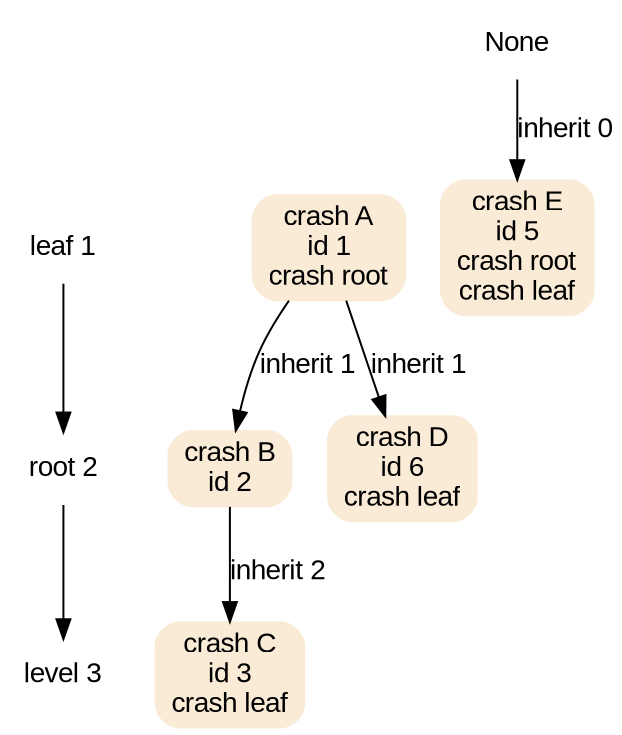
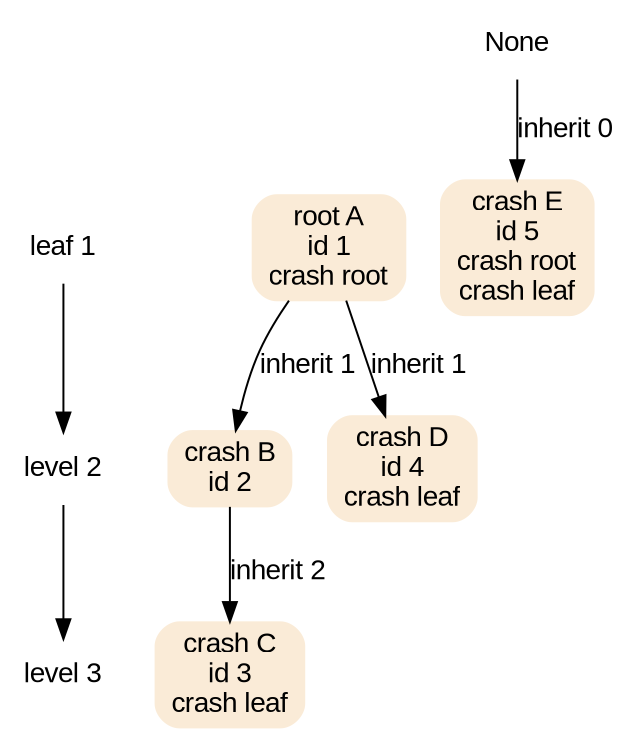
(329, 248) -> (329, 248)
(63, 469) -> (63, 469)
(402, 469) -> (402, 469)
